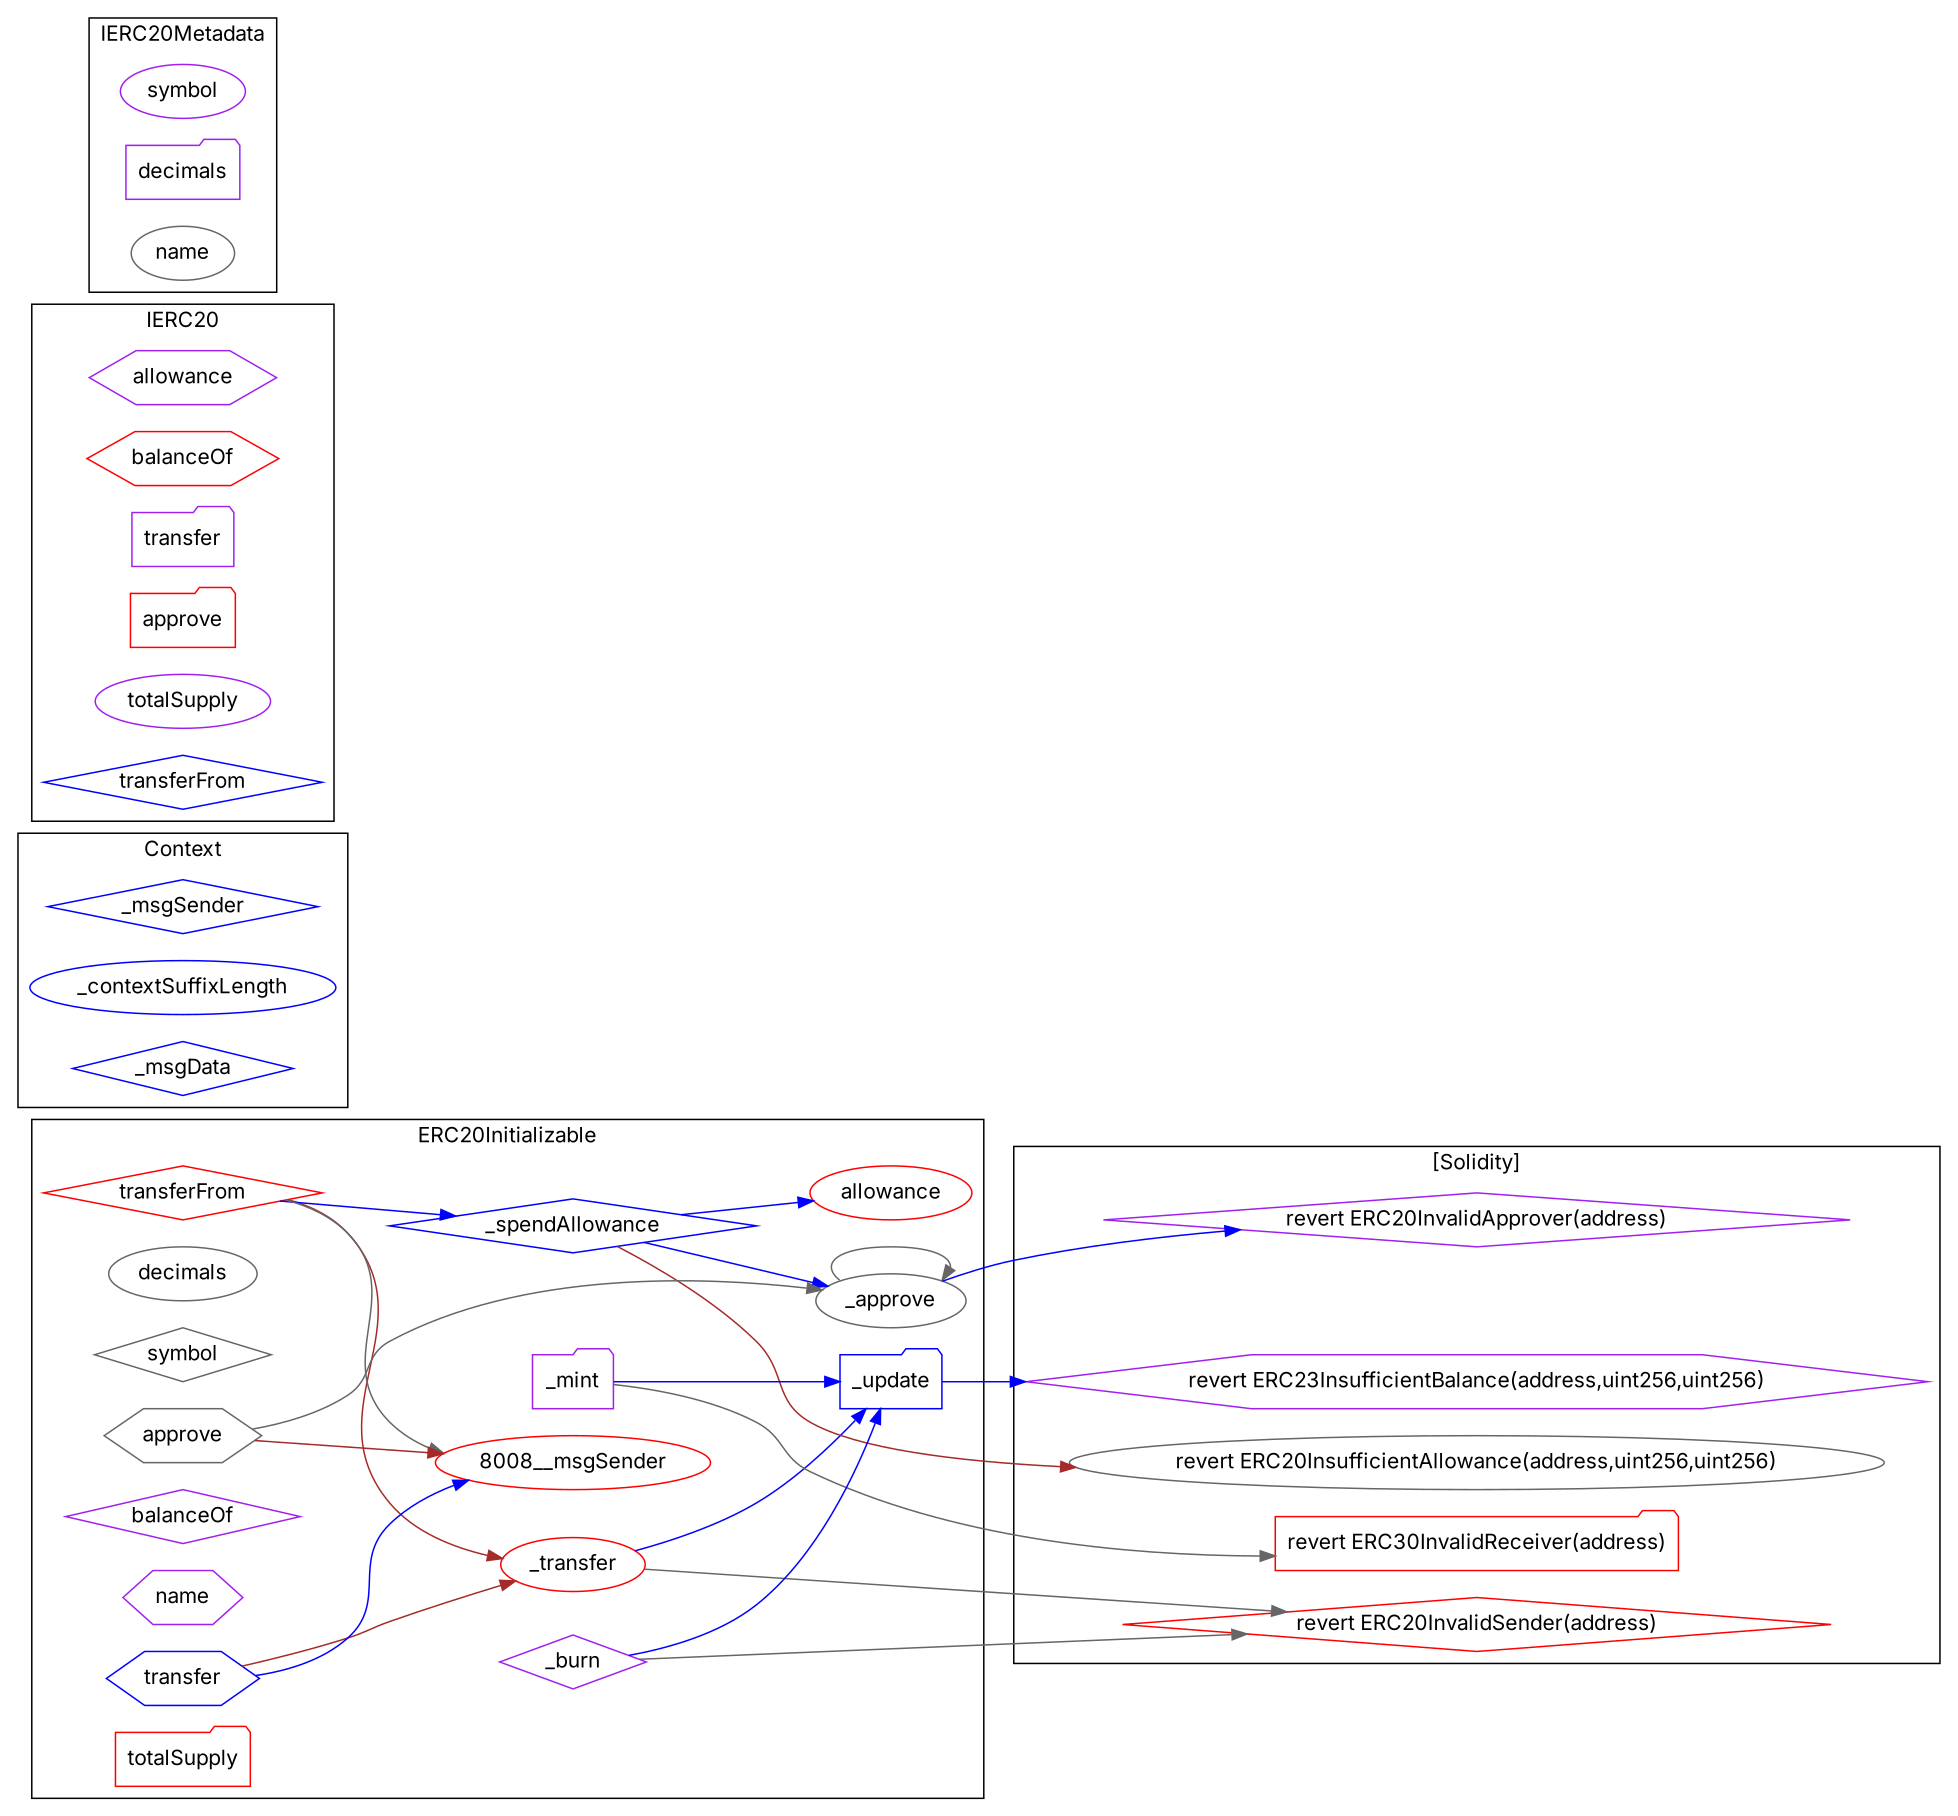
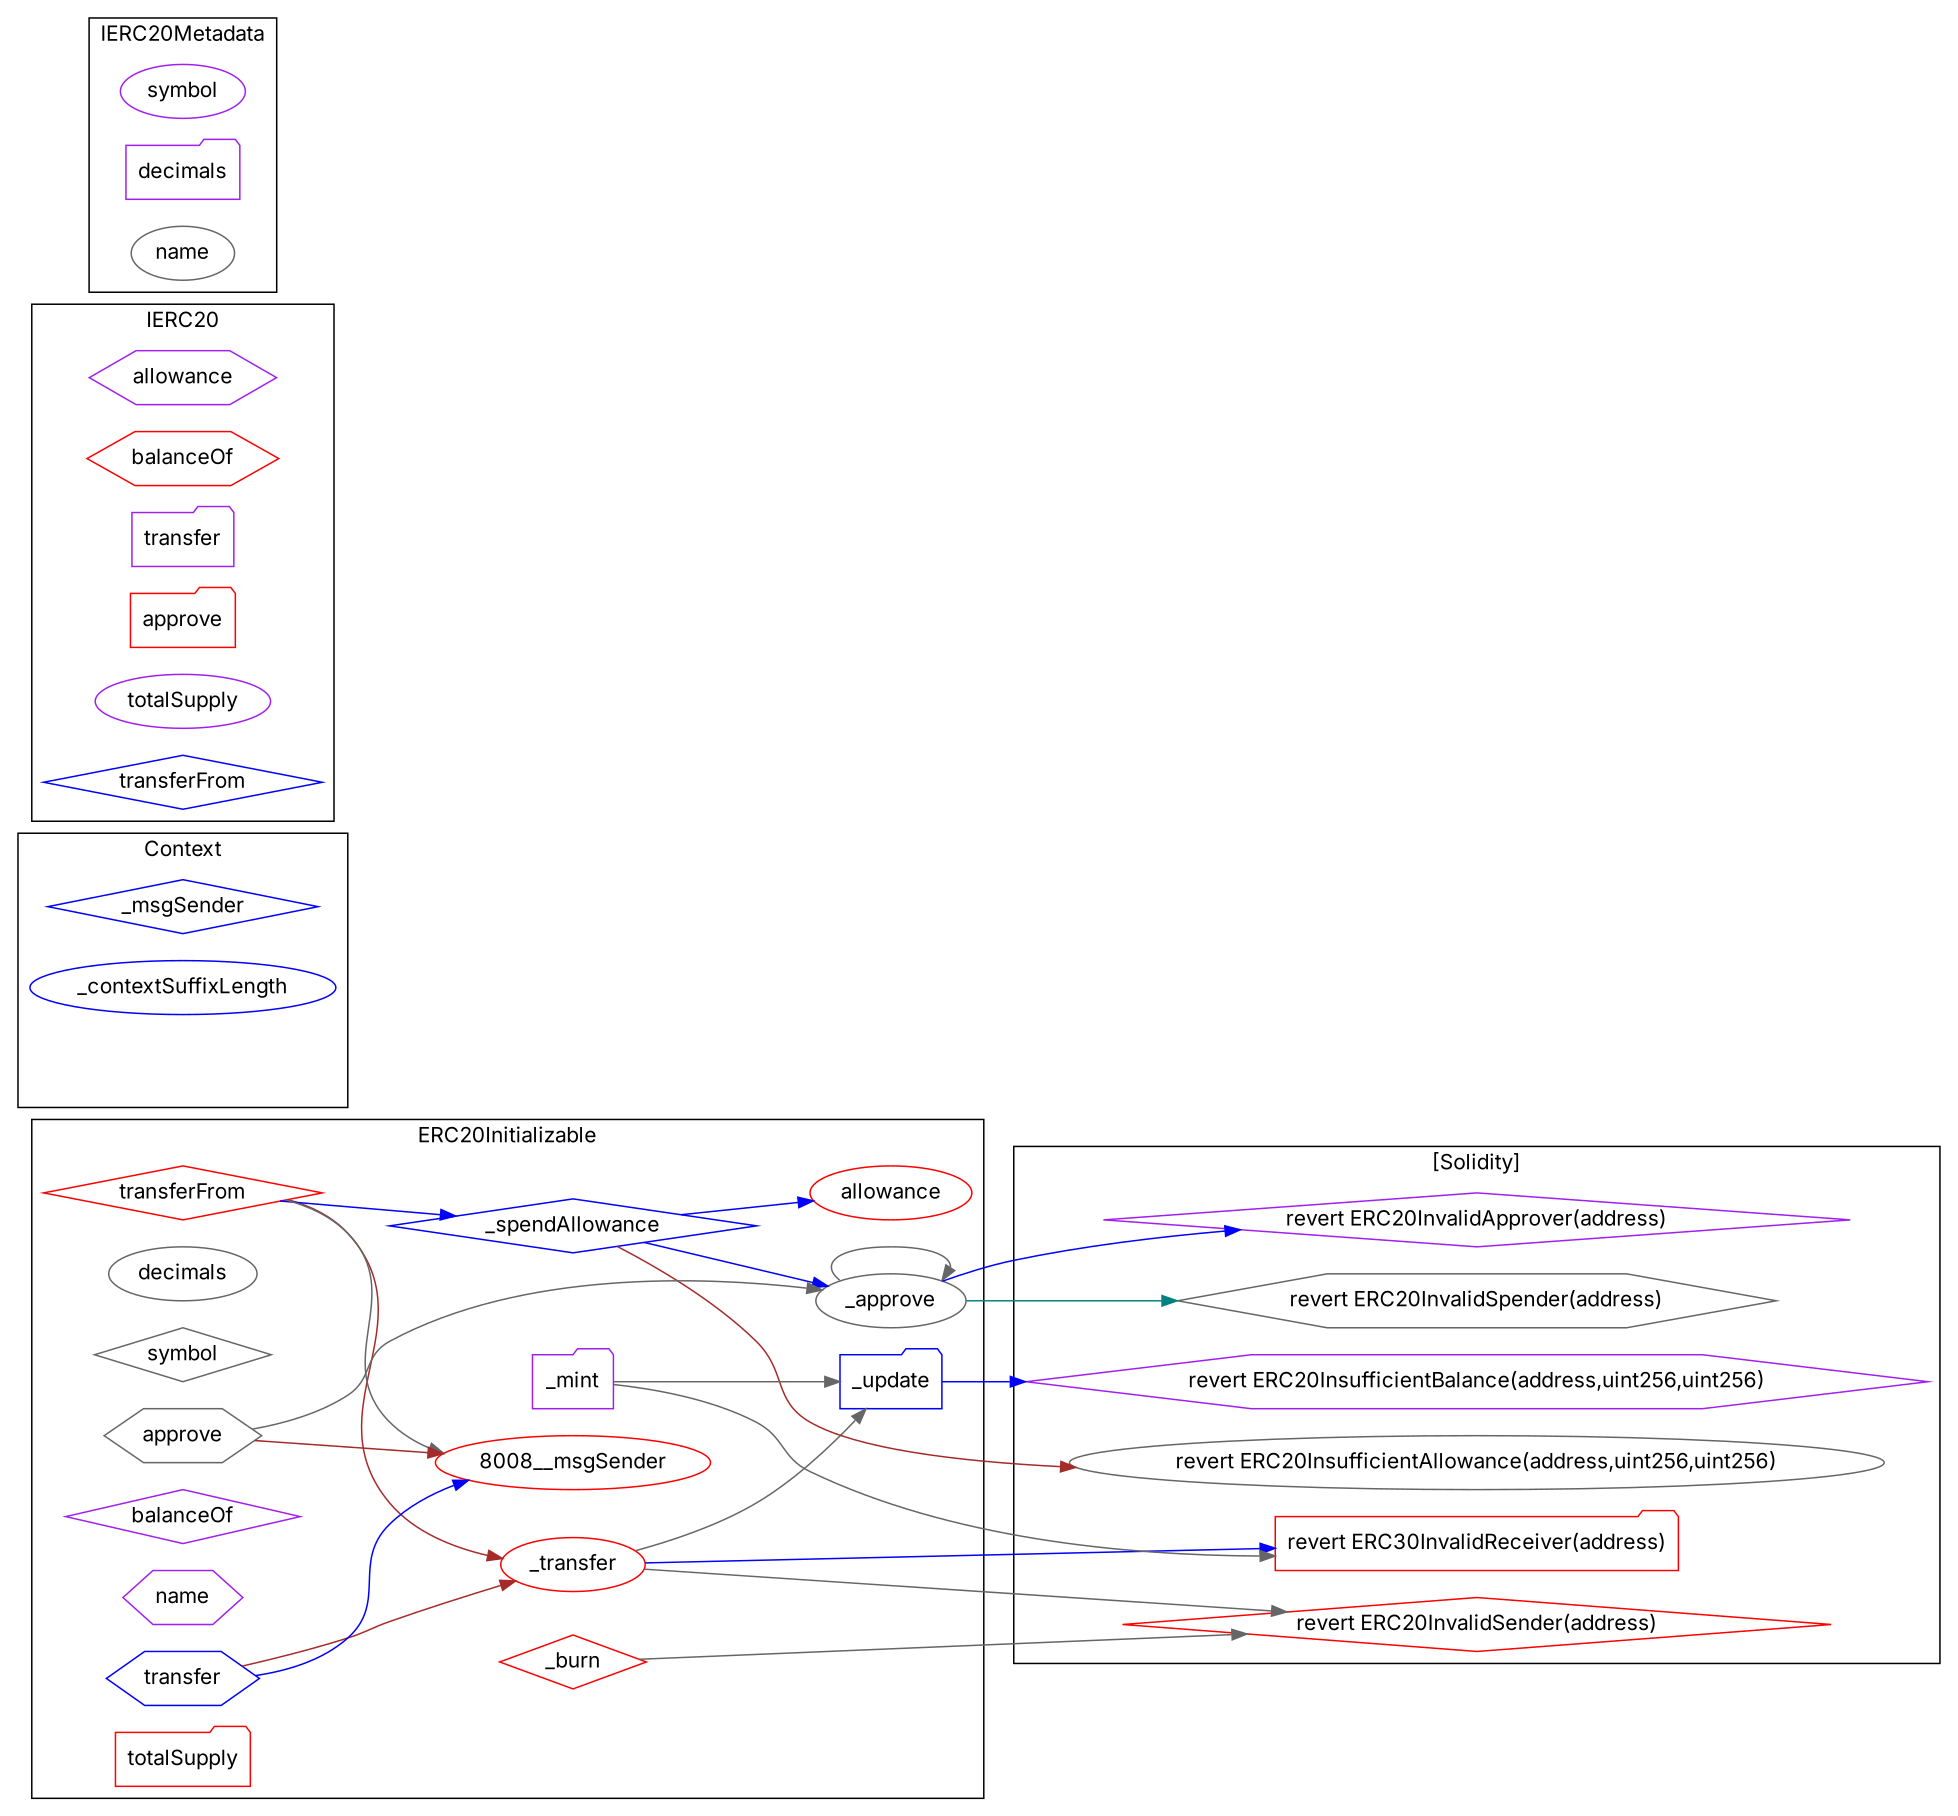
(183, 1069) -> none
none -> (1477, 1301)
(719, 1382) -> (719, 1382)
(1477, 1382) -> (1477, 1382)
(756, 1503) -> (756, 1503)
none -> (952, 1556)
(773, 1590) -> none
(573, 1662) -> (573, 1662)
